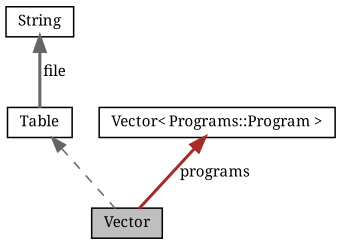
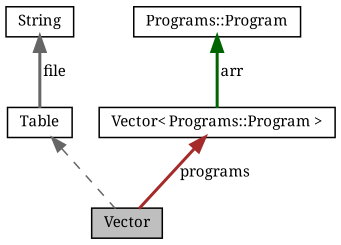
none -> (217, 22)
